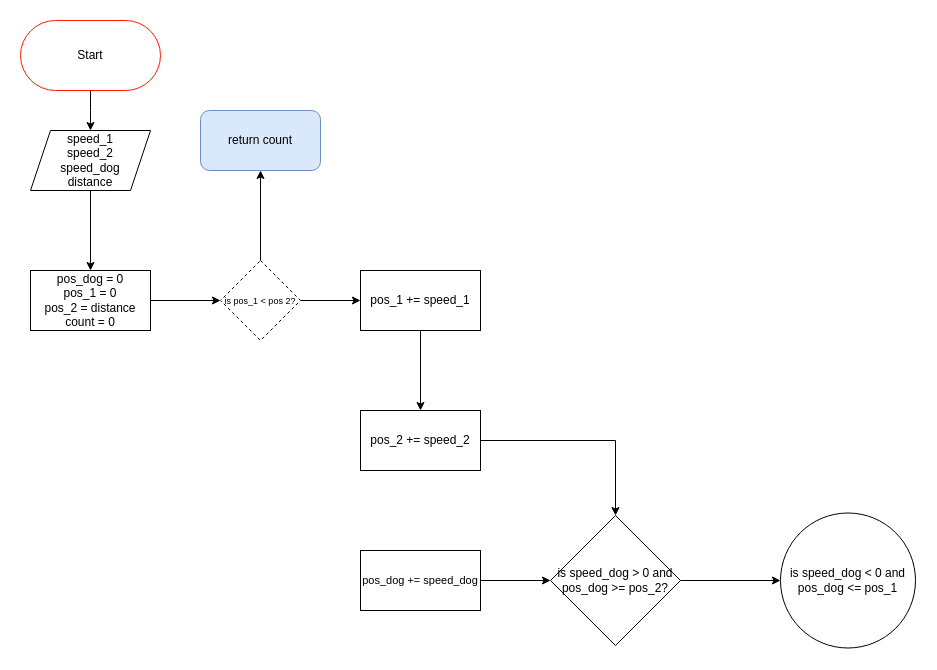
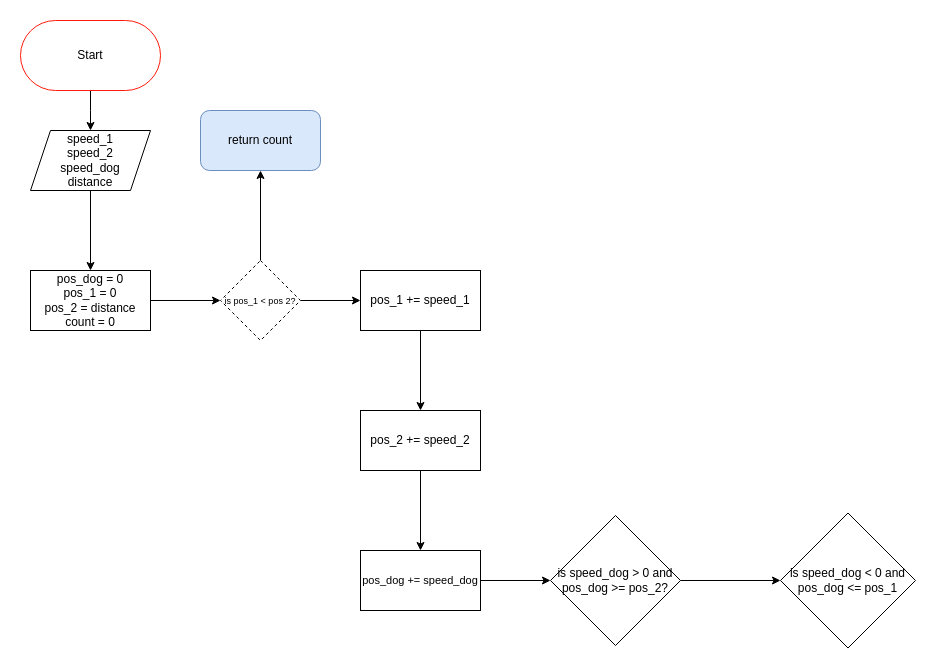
(582, 441) -> (421, 507)
(848, 581) -> (848, 581)
